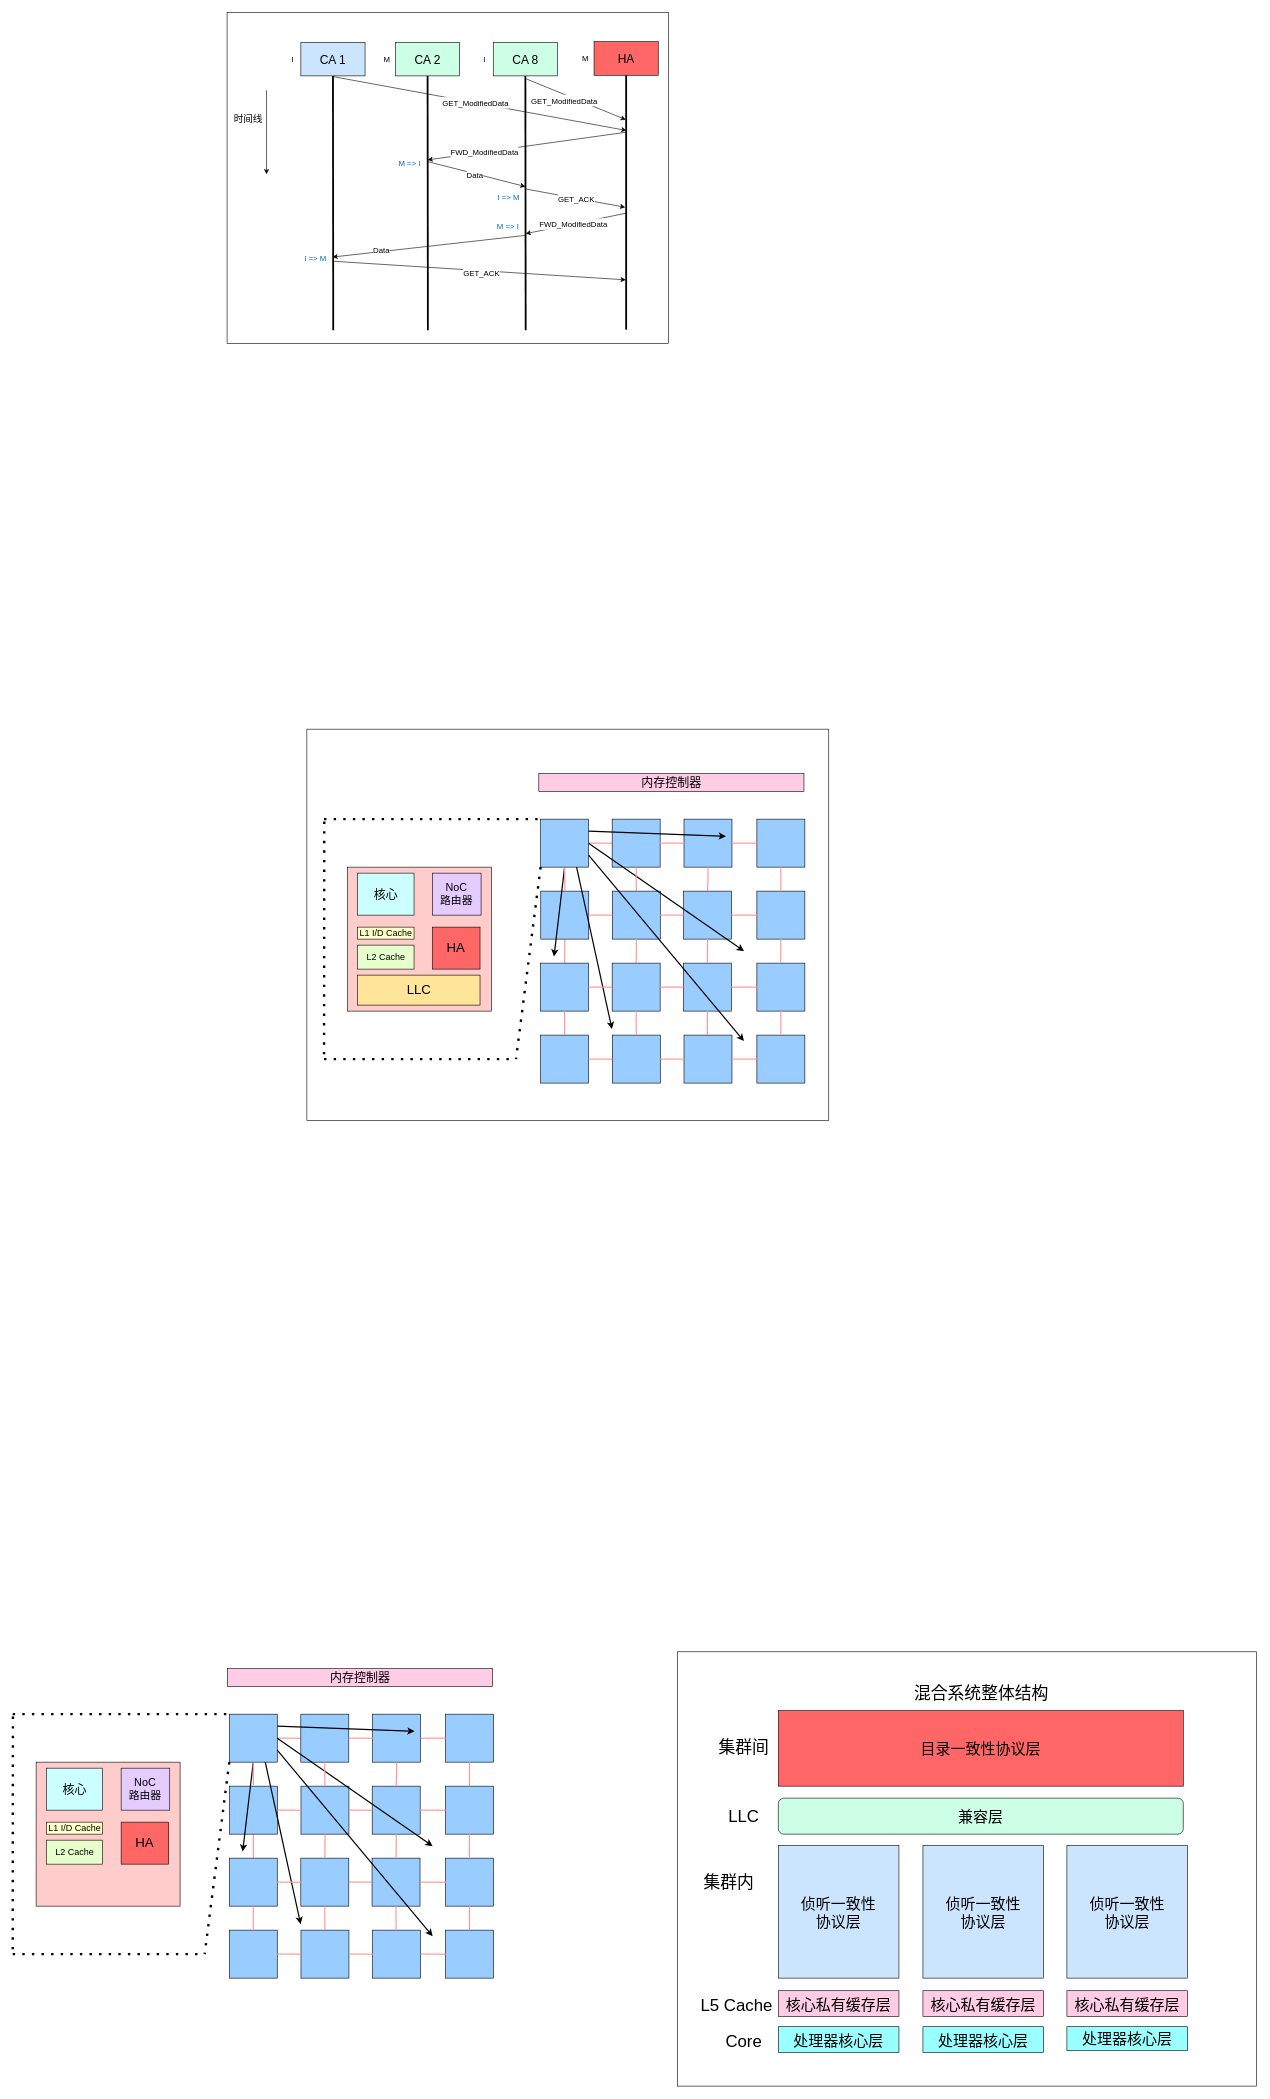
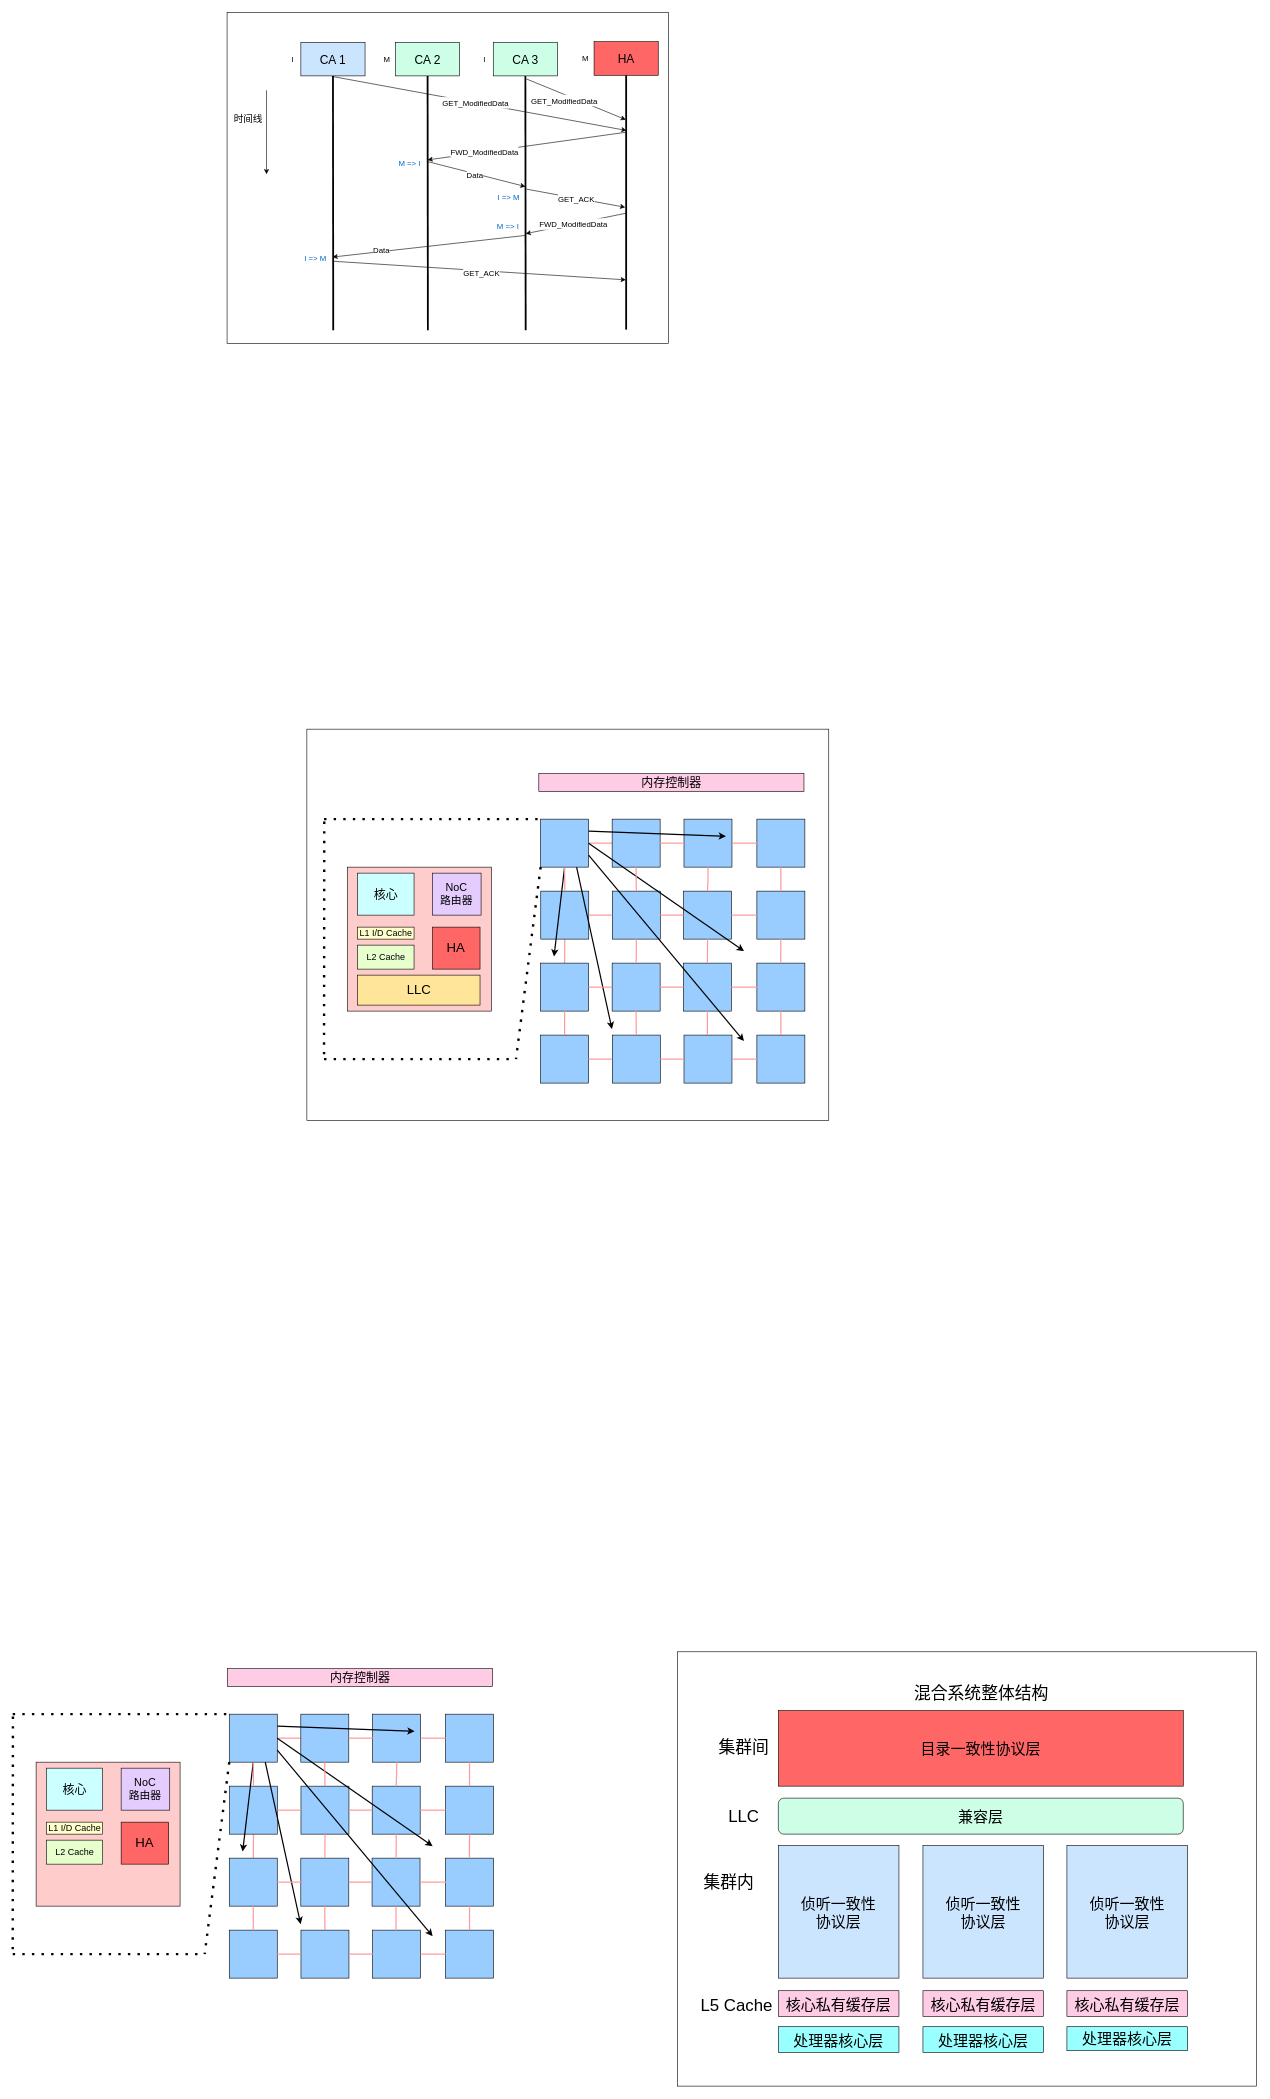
(526, 59) -> (526, 59)
(744, 2042) -> none
